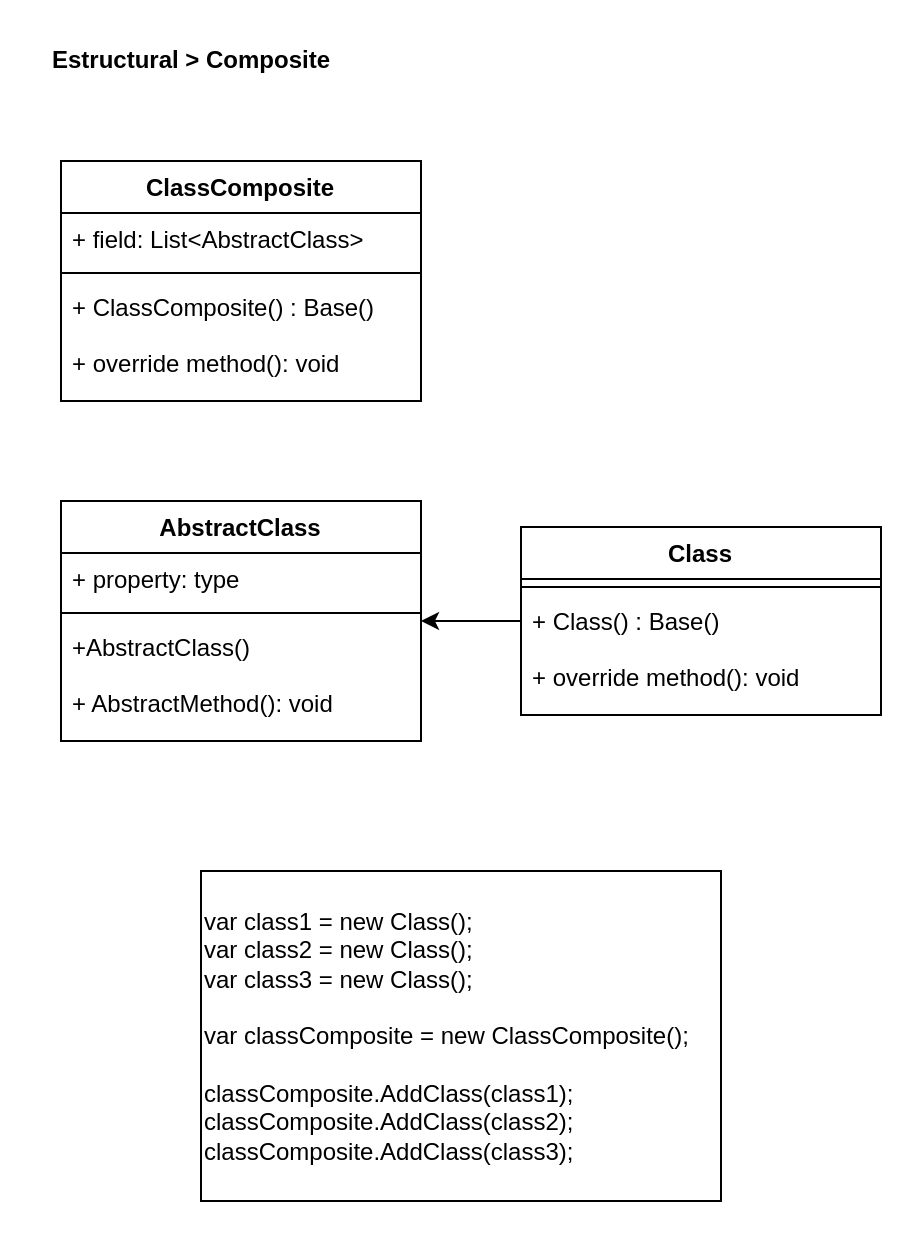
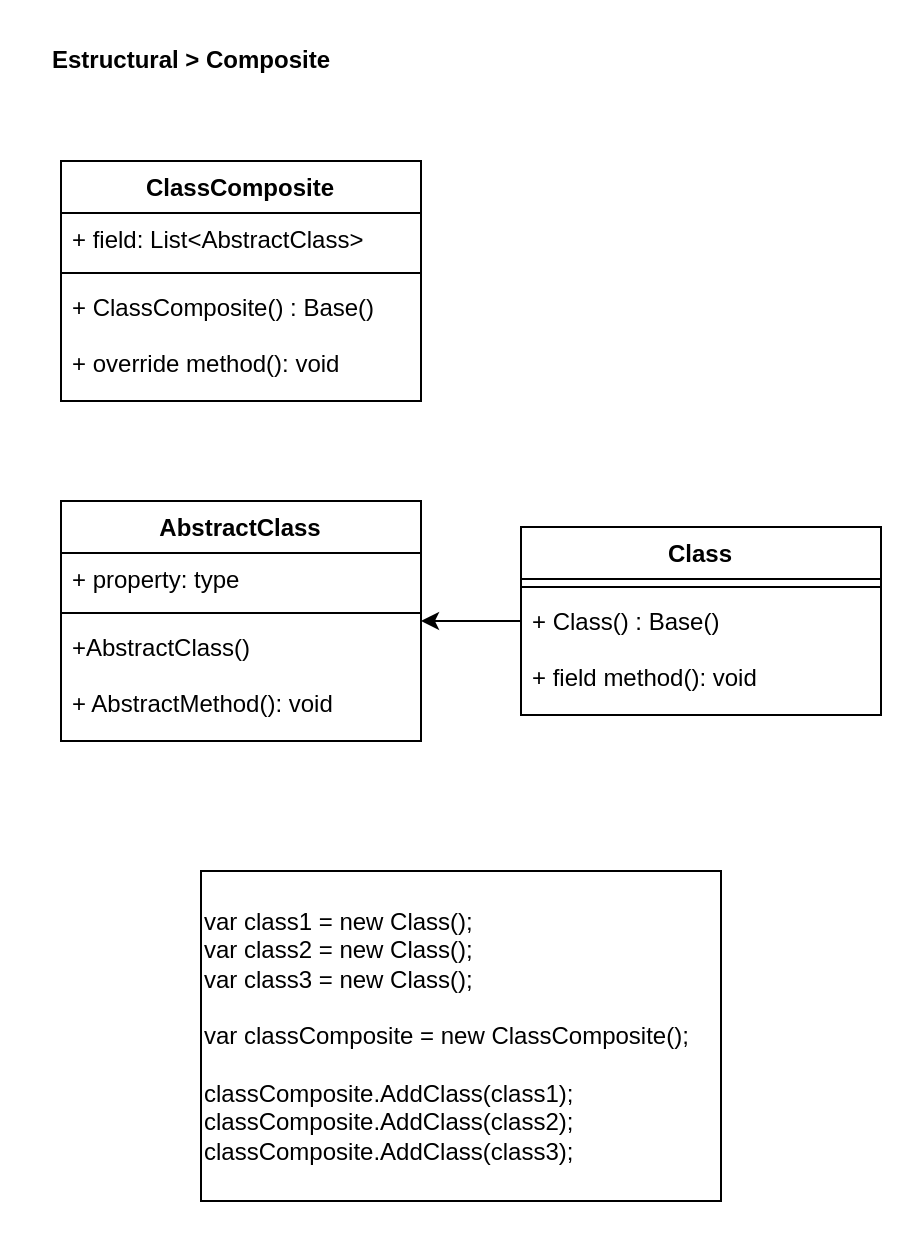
(637, 622) -> (637, 622)
